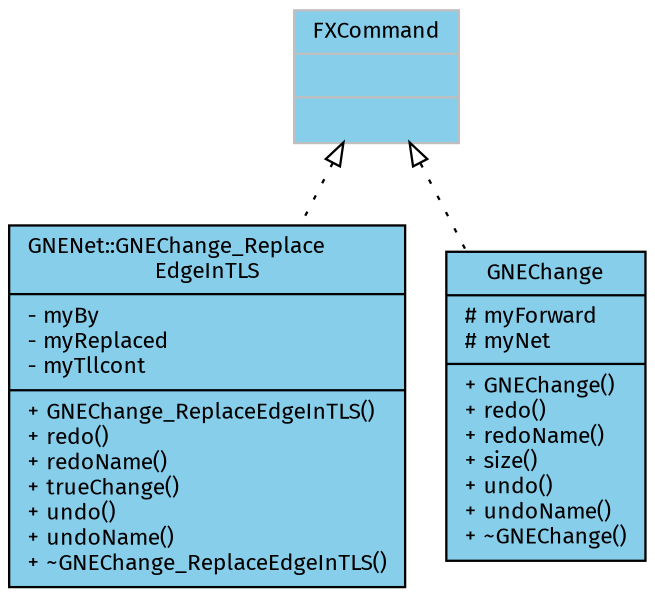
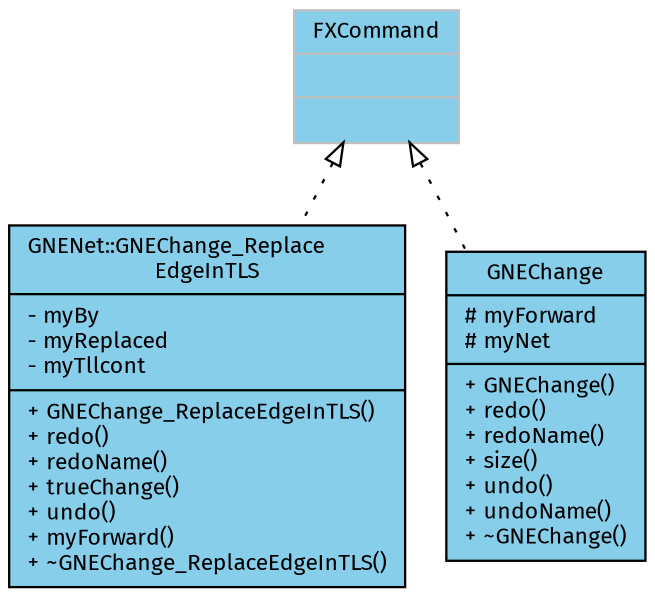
(101, 538) -> (101, 538)
